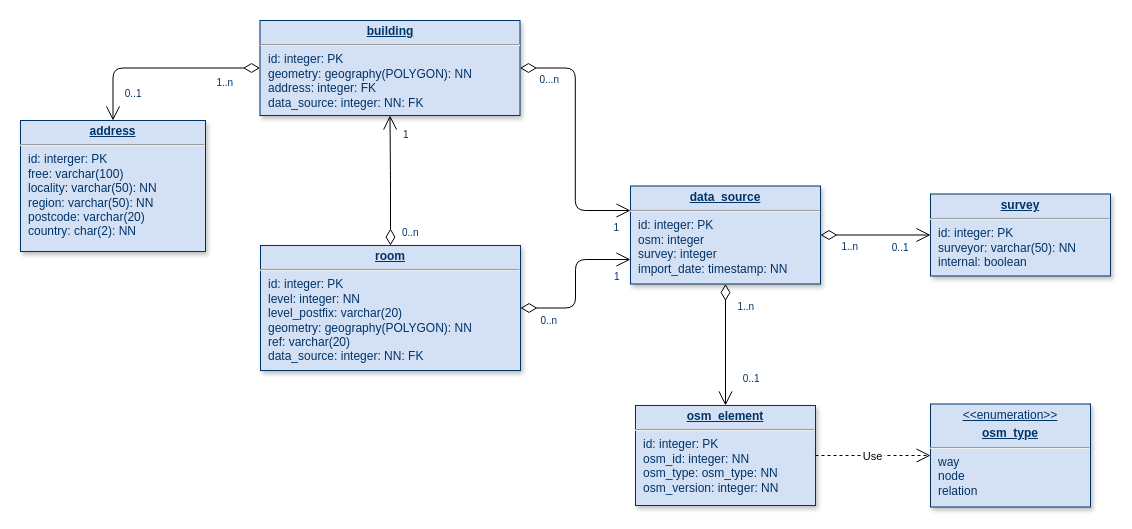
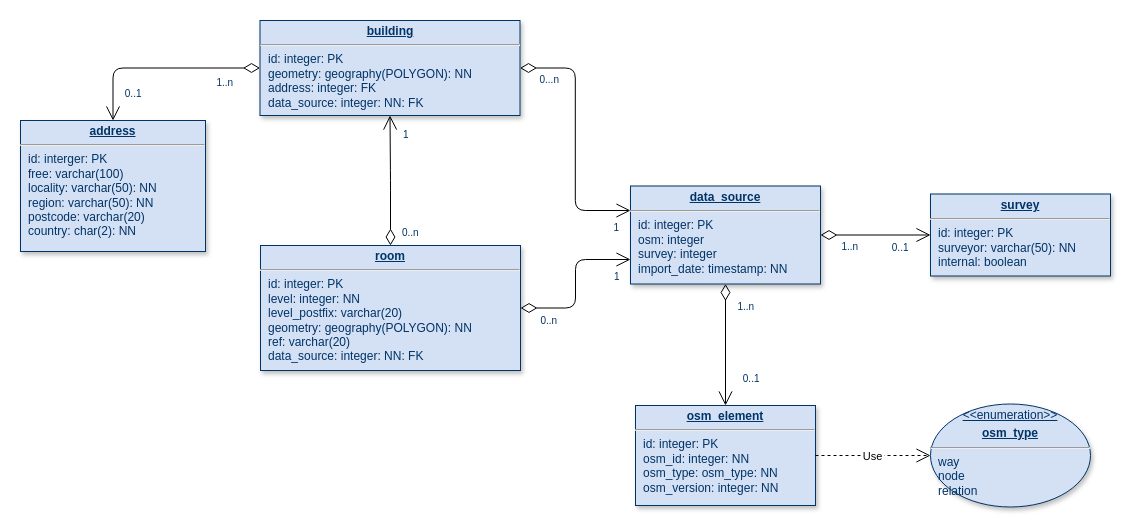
(1011, 456) -> (1011, 456)
